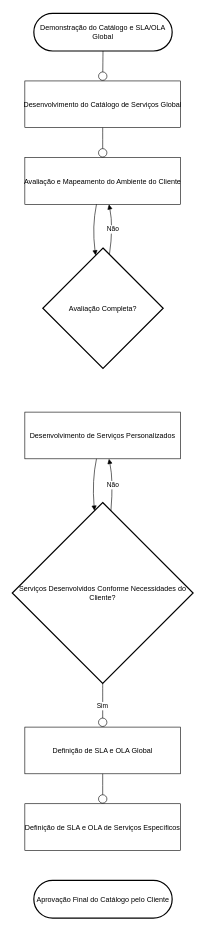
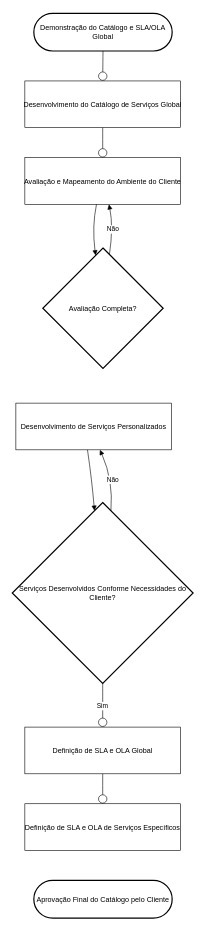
(103, 435) -> (94, 426)
